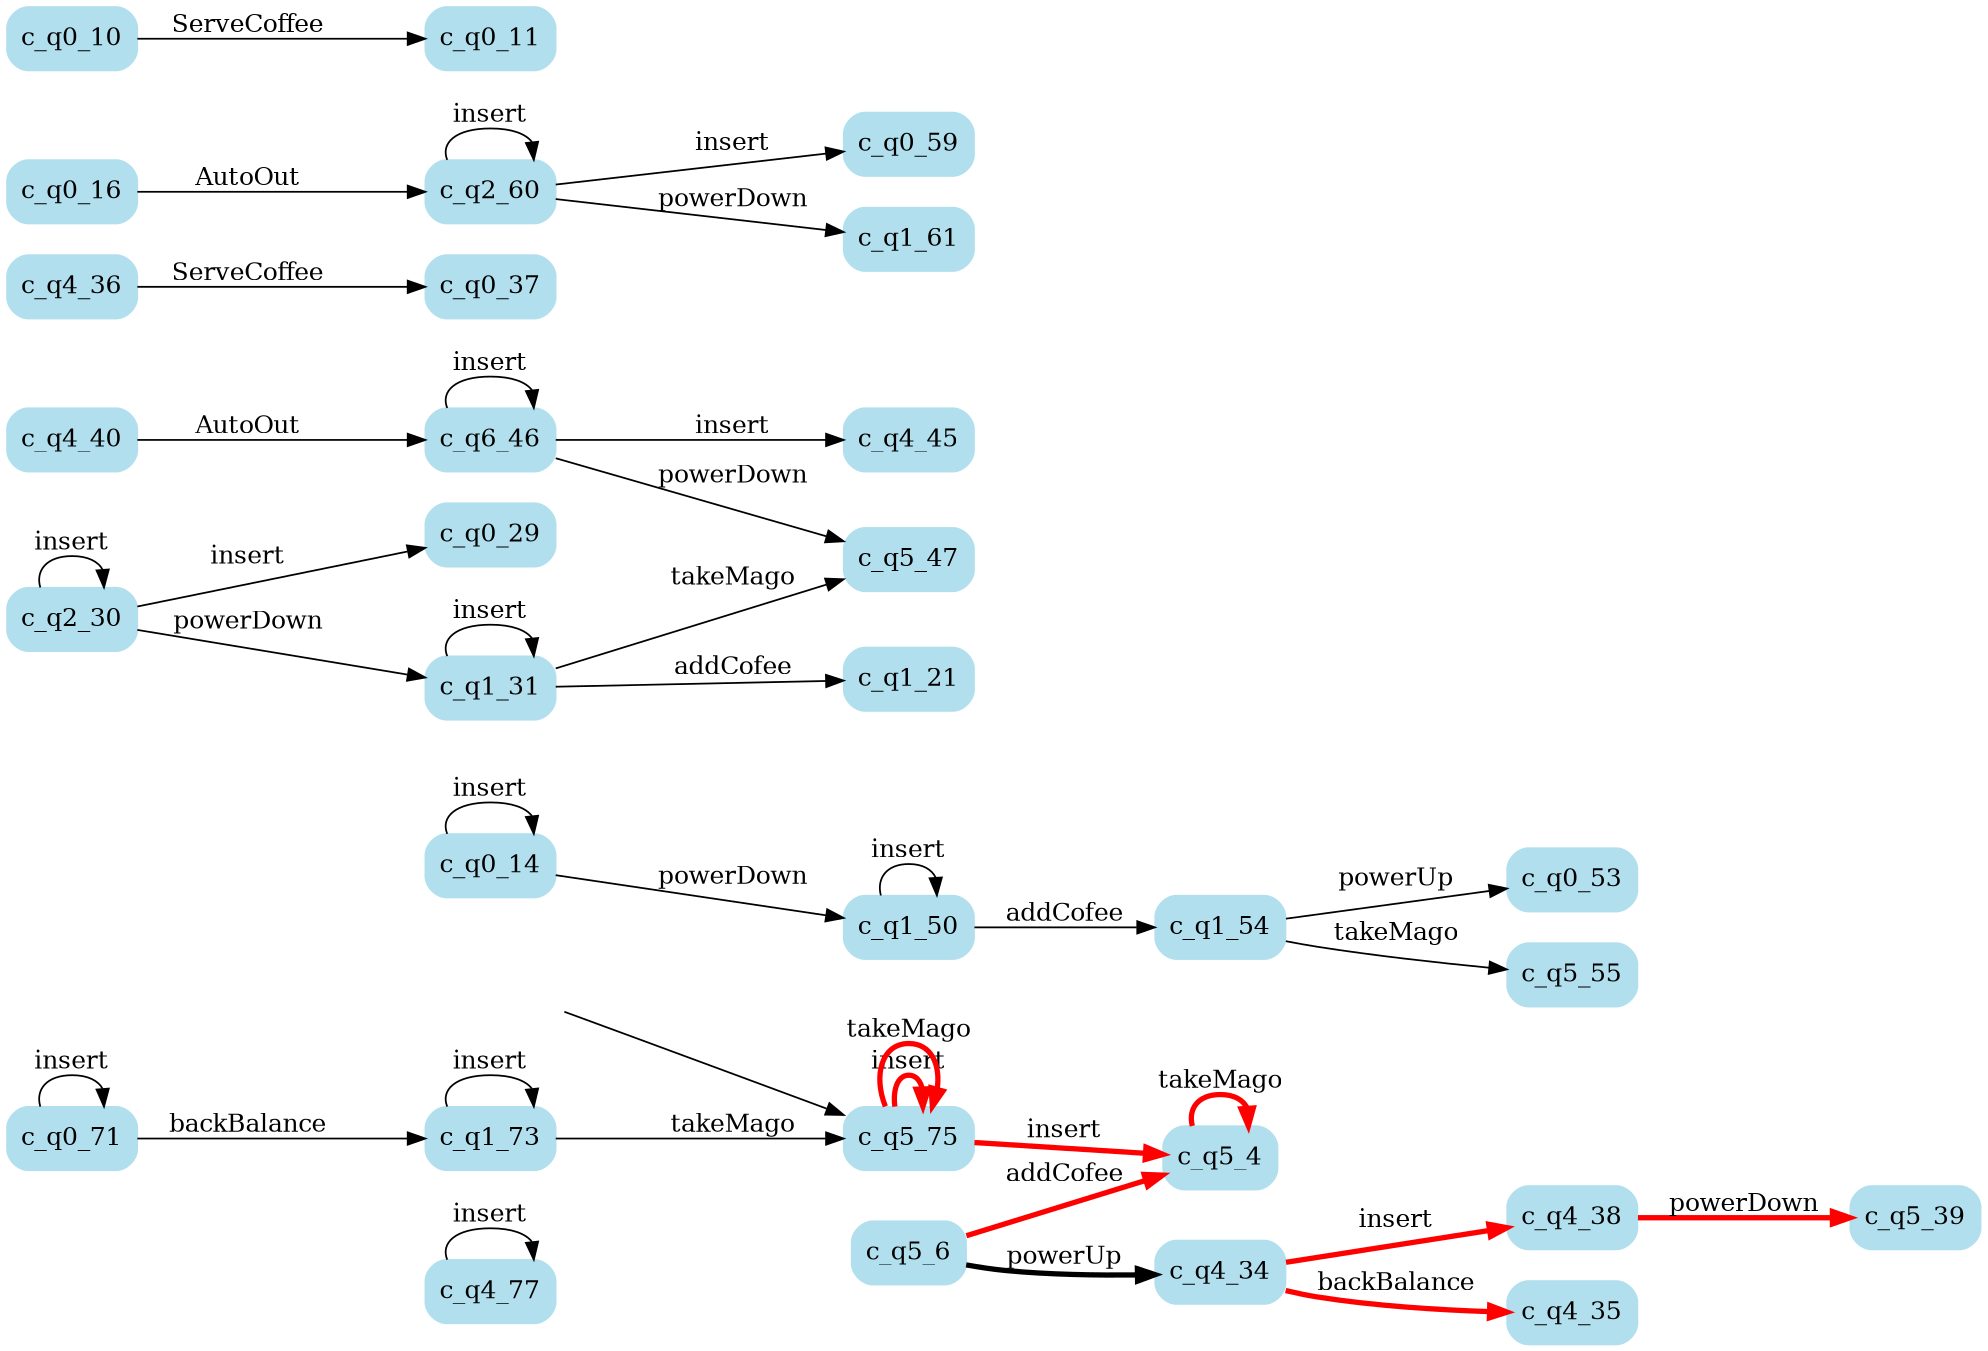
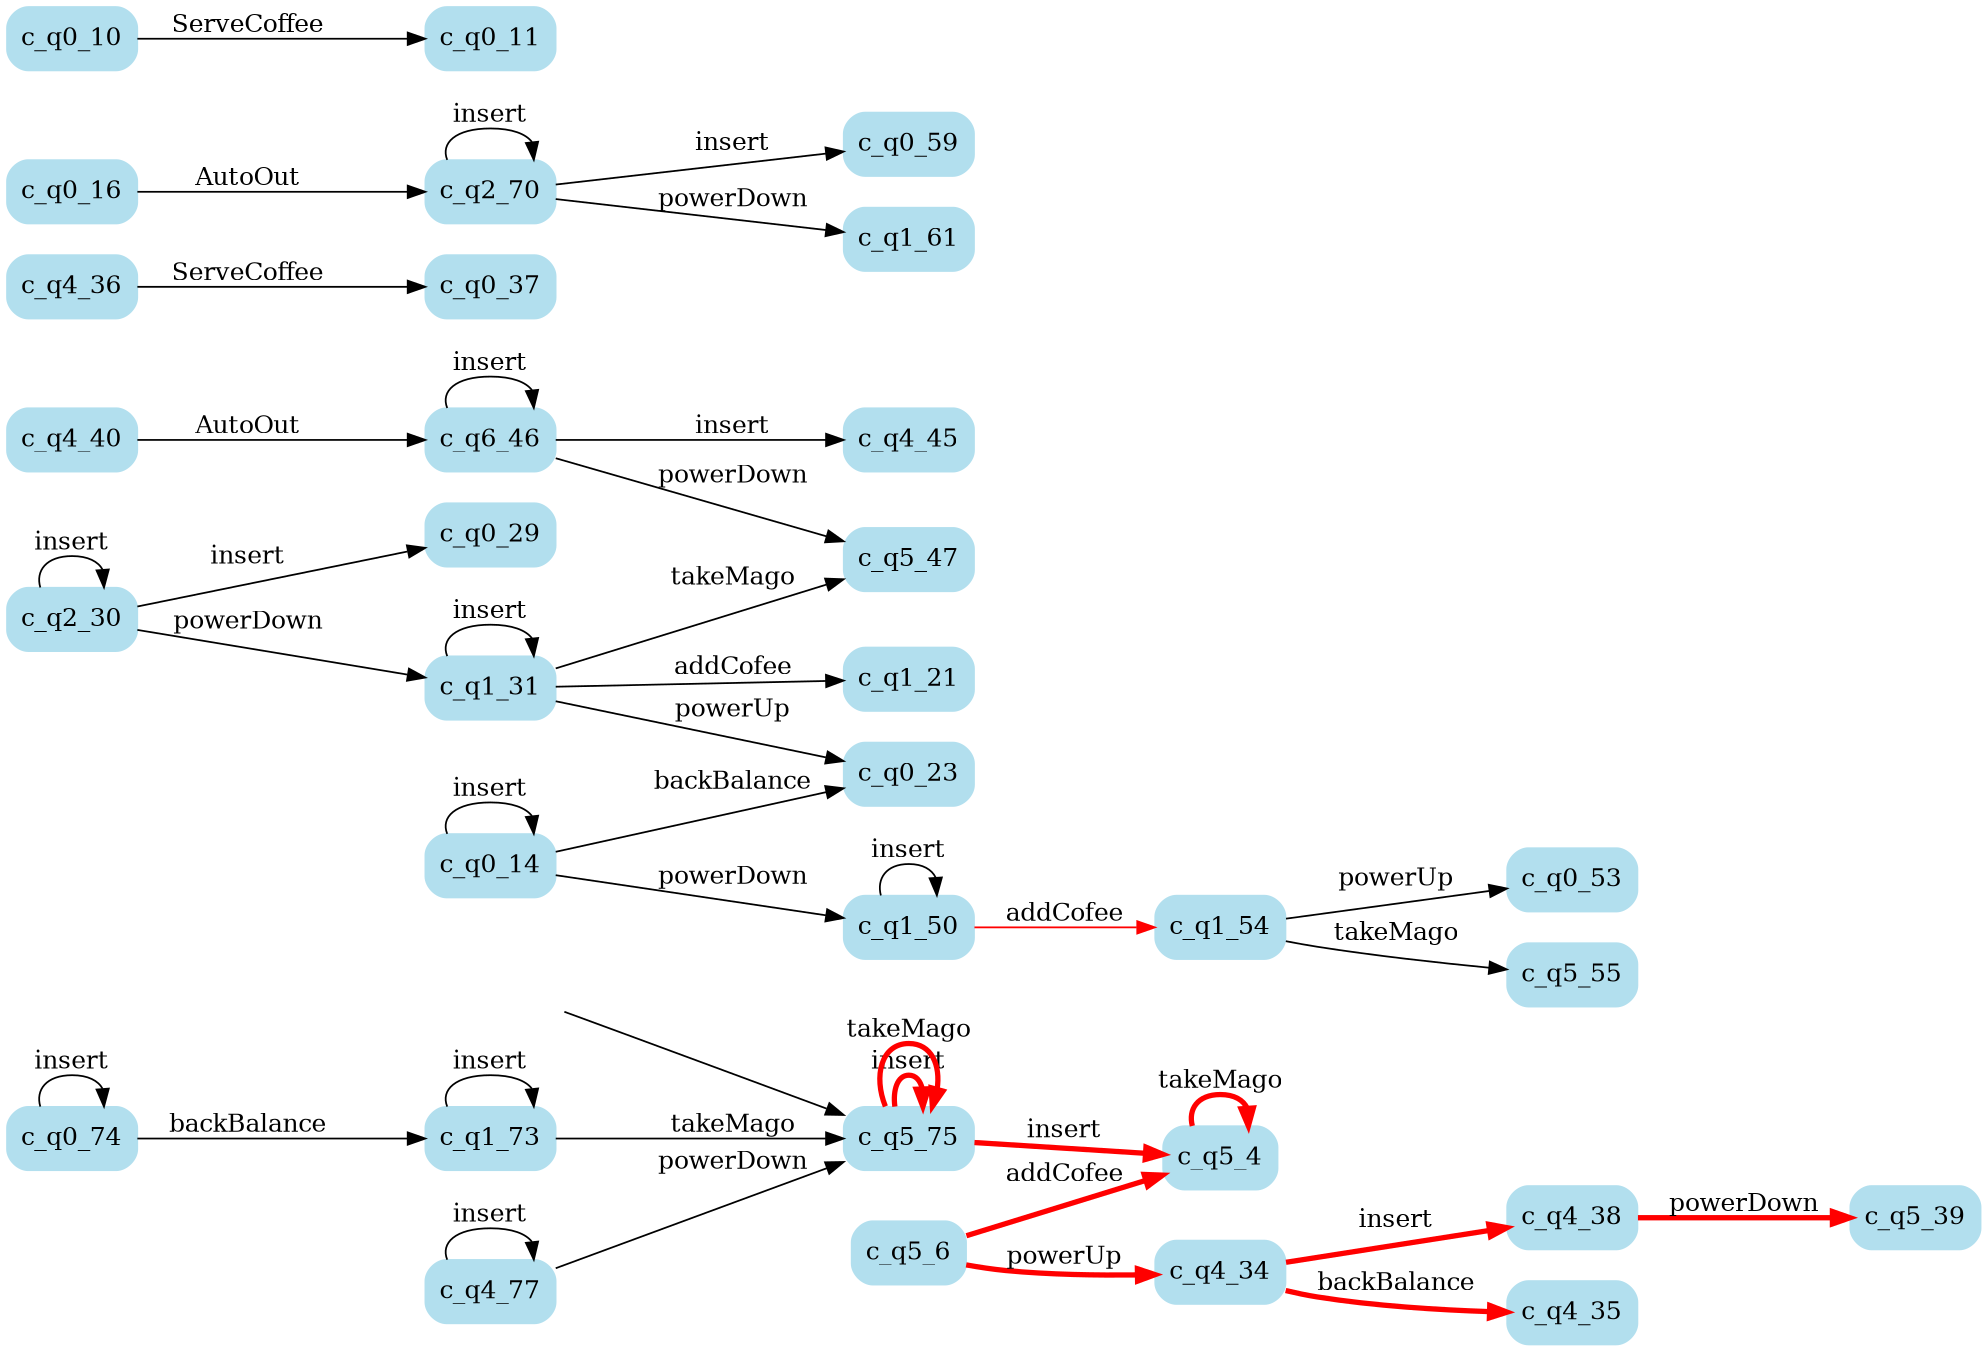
(491, 192) -> (491, 192)
none -> (909, 774)
(1056, 927) -> (1056, 927)
(72, 1139) -> (72, 1139)
none -> (691, 1218)
(1052, 1274) -> (1052, 1274)
